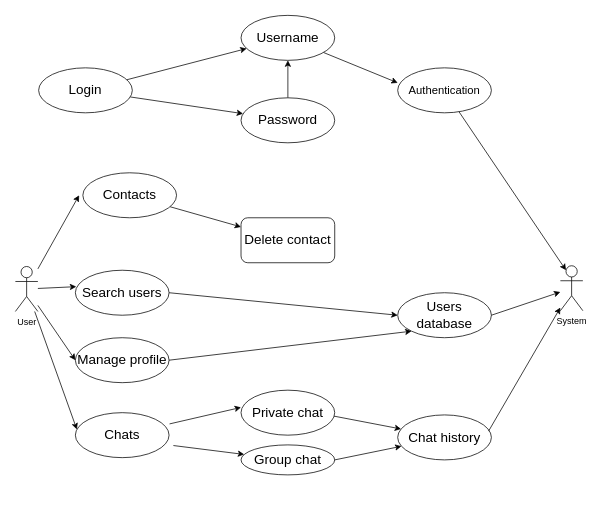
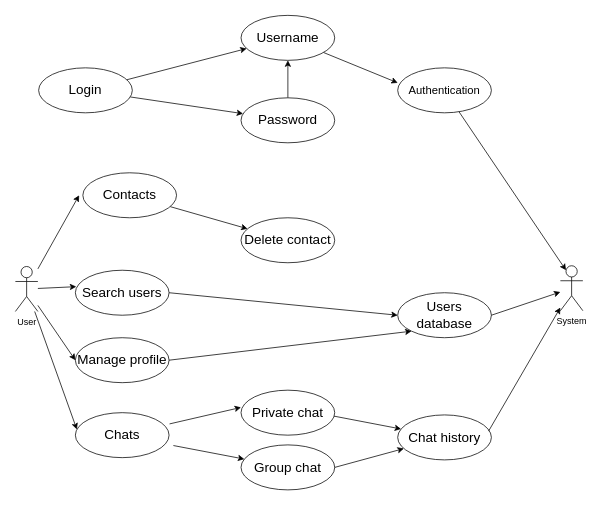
(288, 240) -> (288, 240)
(288, 460) -> (288, 468)
